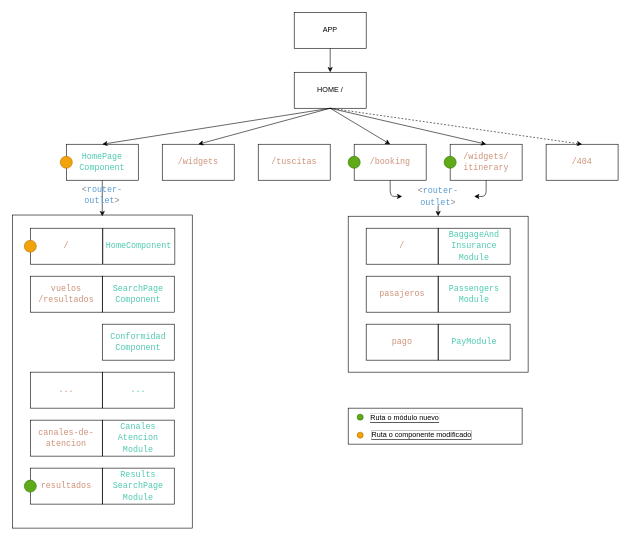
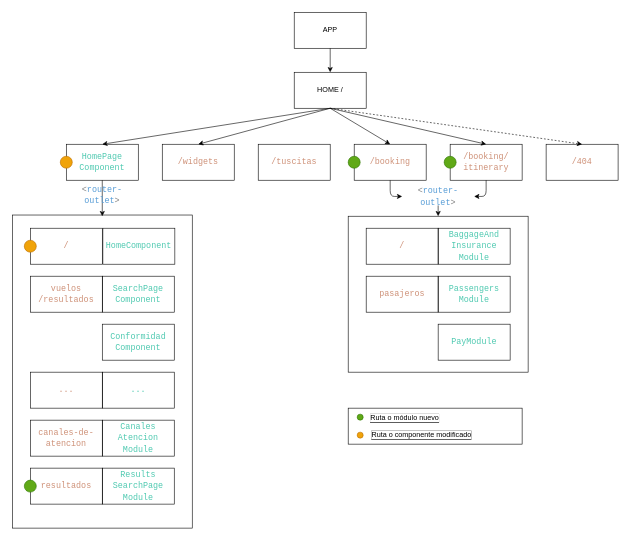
(486, 162) -> (486, 162)
(402, 342) -> none
